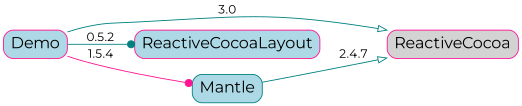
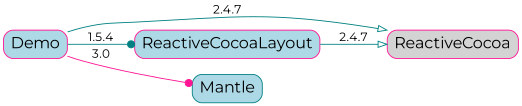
(227, 10) -> (227, 10)
(101, 38) -> (101, 38)
(101, 54) -> (101, 54)
(320, 71) -> (349, 44)
